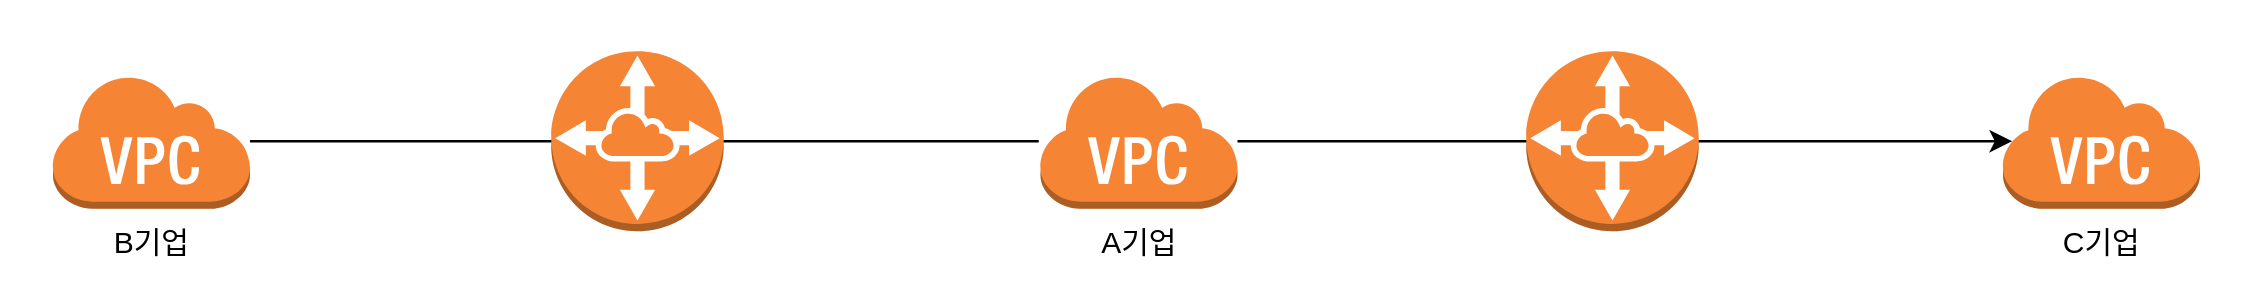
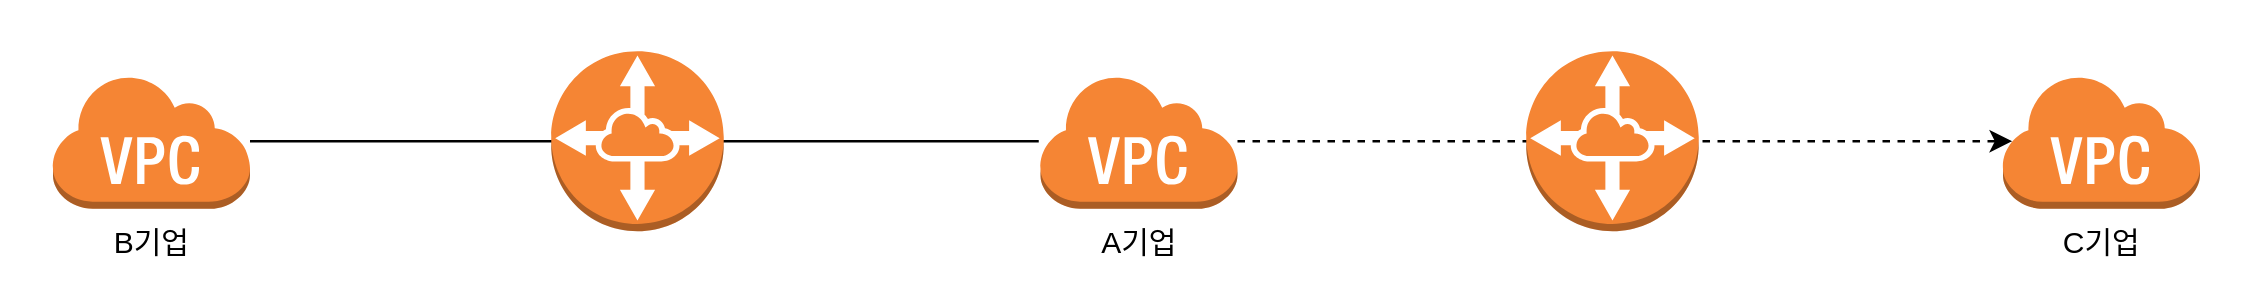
(1843, 141) -> (1843, 141)
